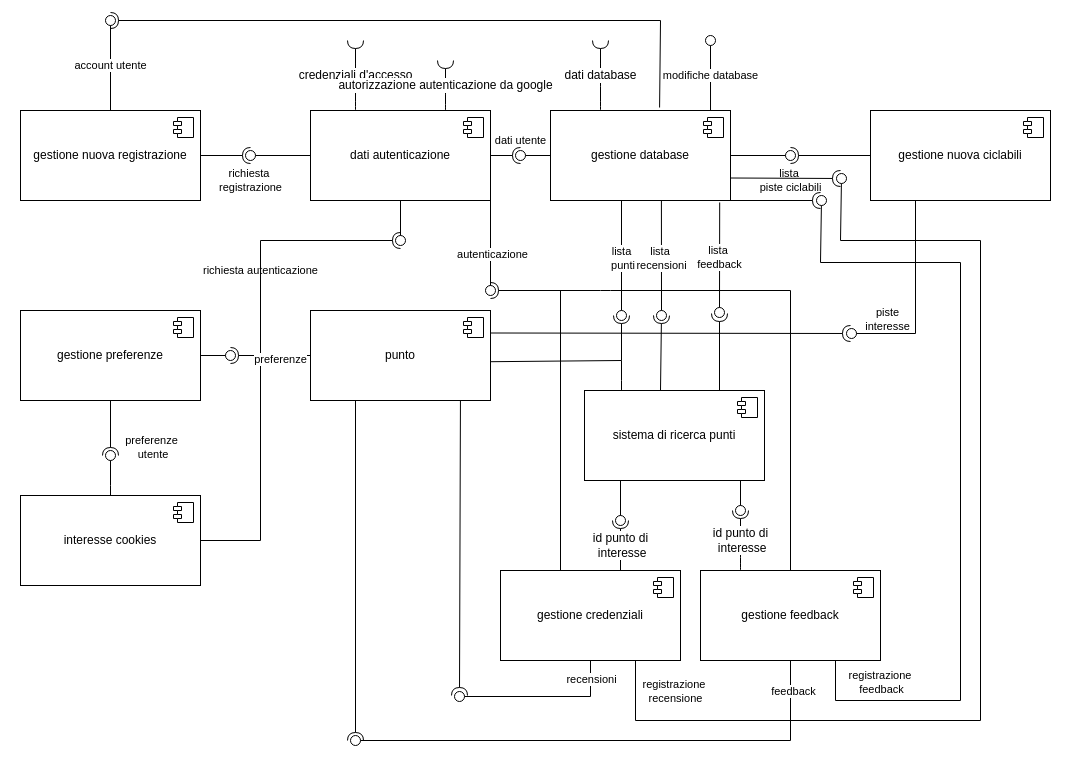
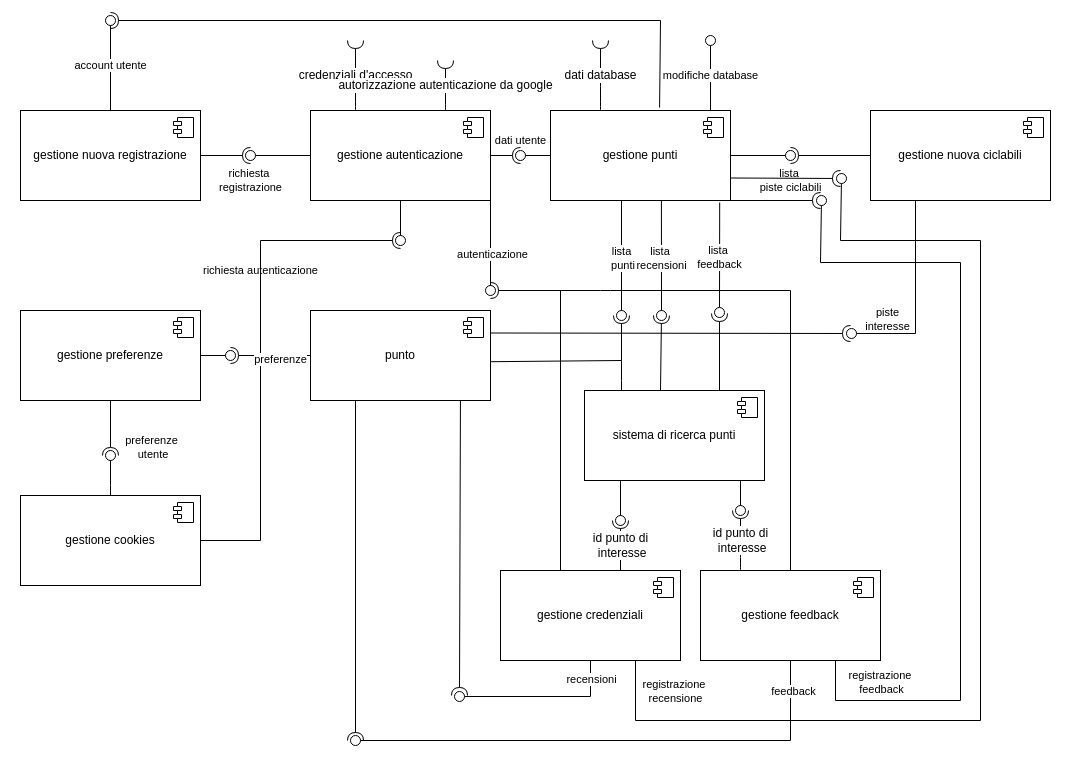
(401, 156) -> (401, 156)
(641, 156) -> (641, 156)
(111, 541) -> (111, 541)
